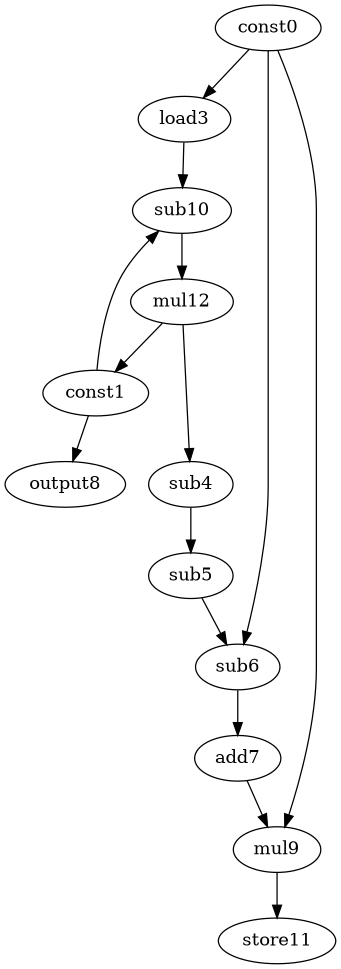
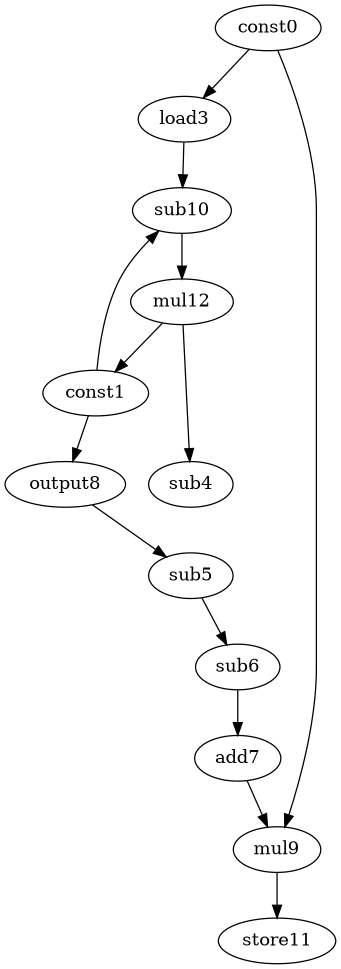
(268, 342) -> none
(191, 524) -> (124, 527)
